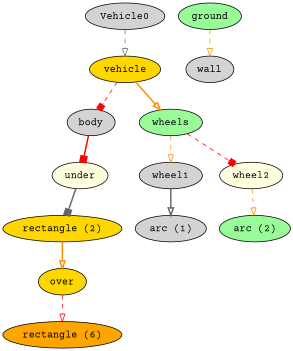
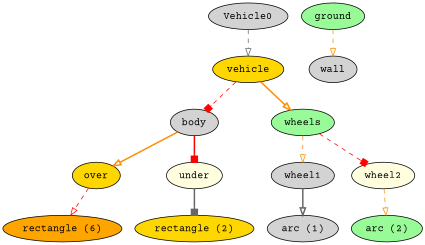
(62, 252) -> (149, 147)
